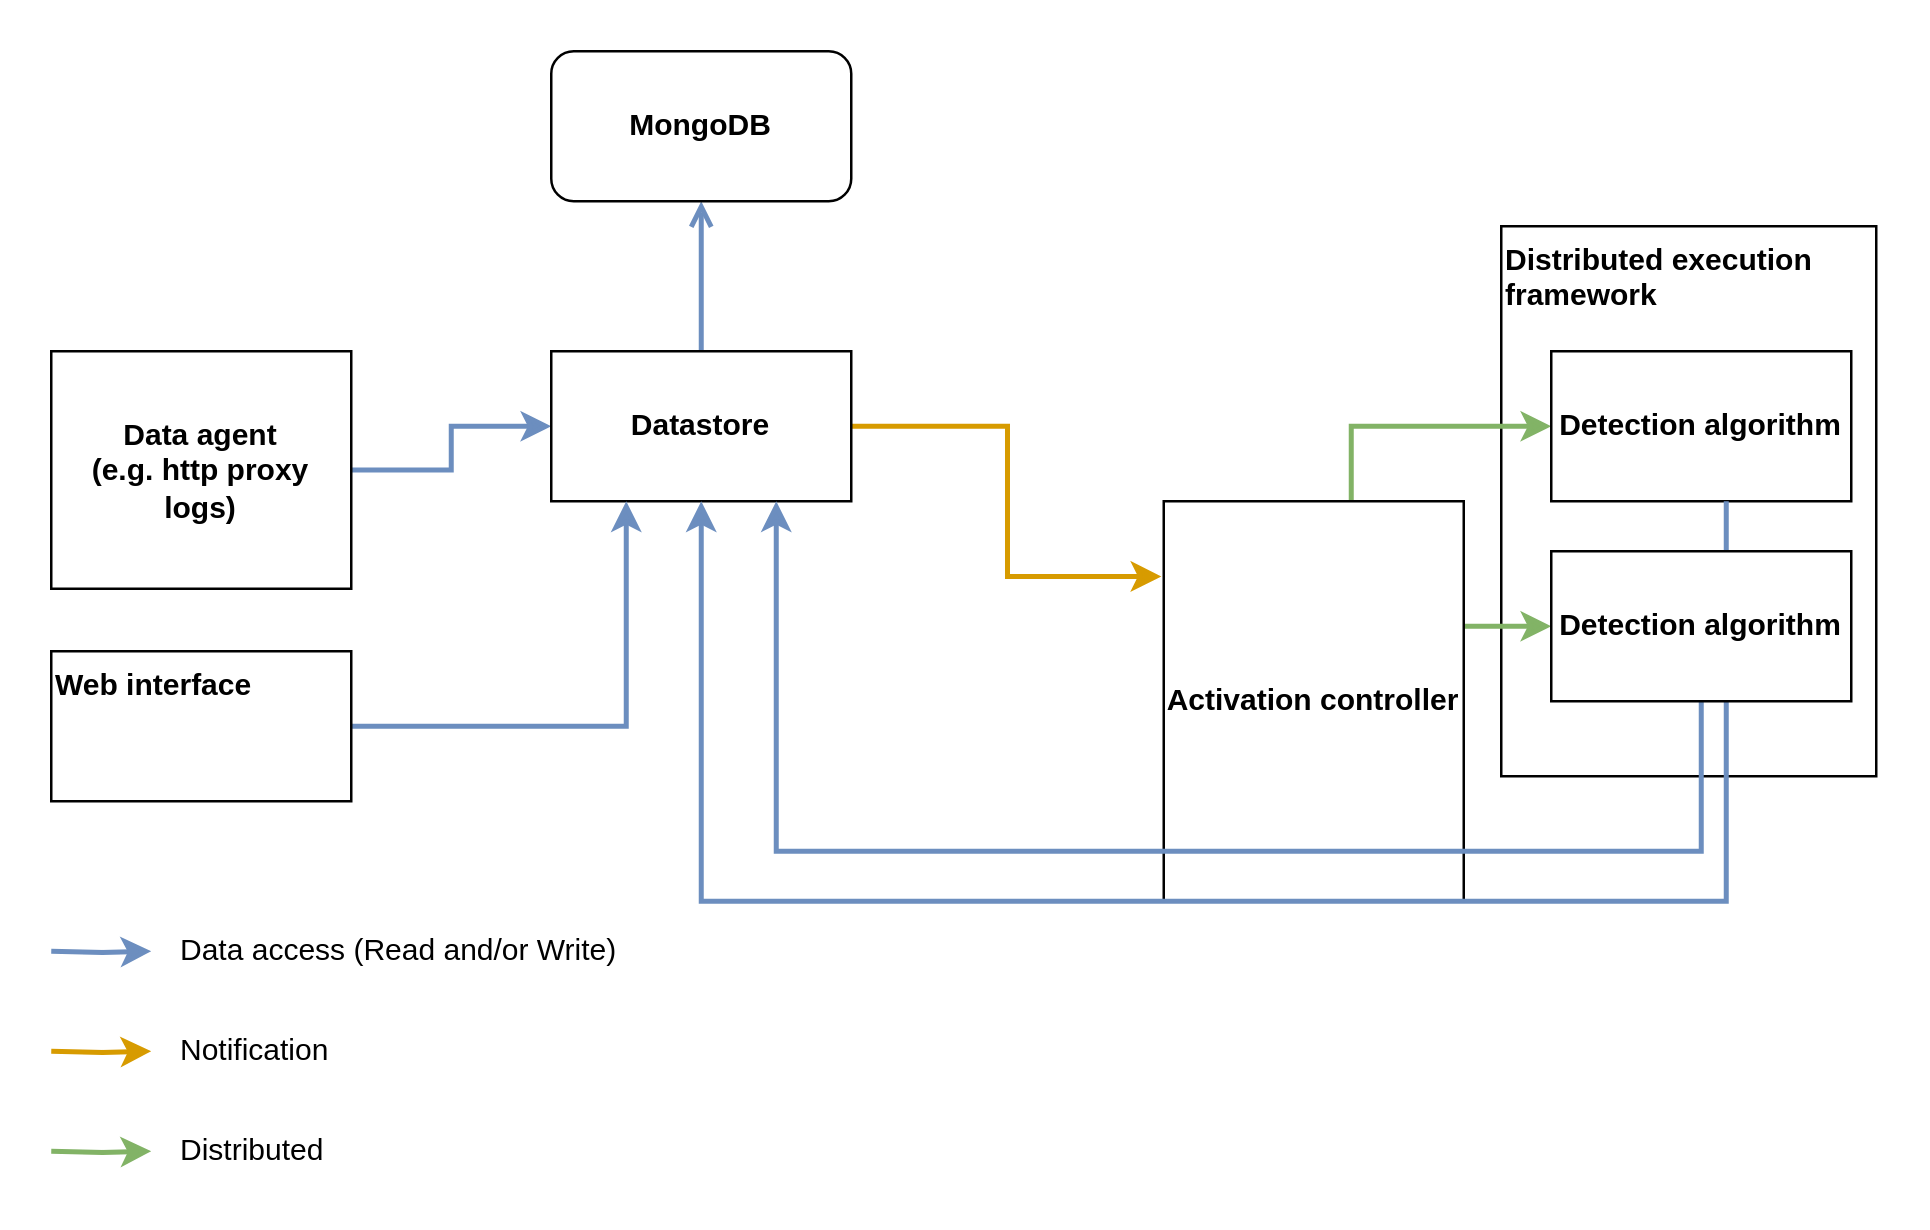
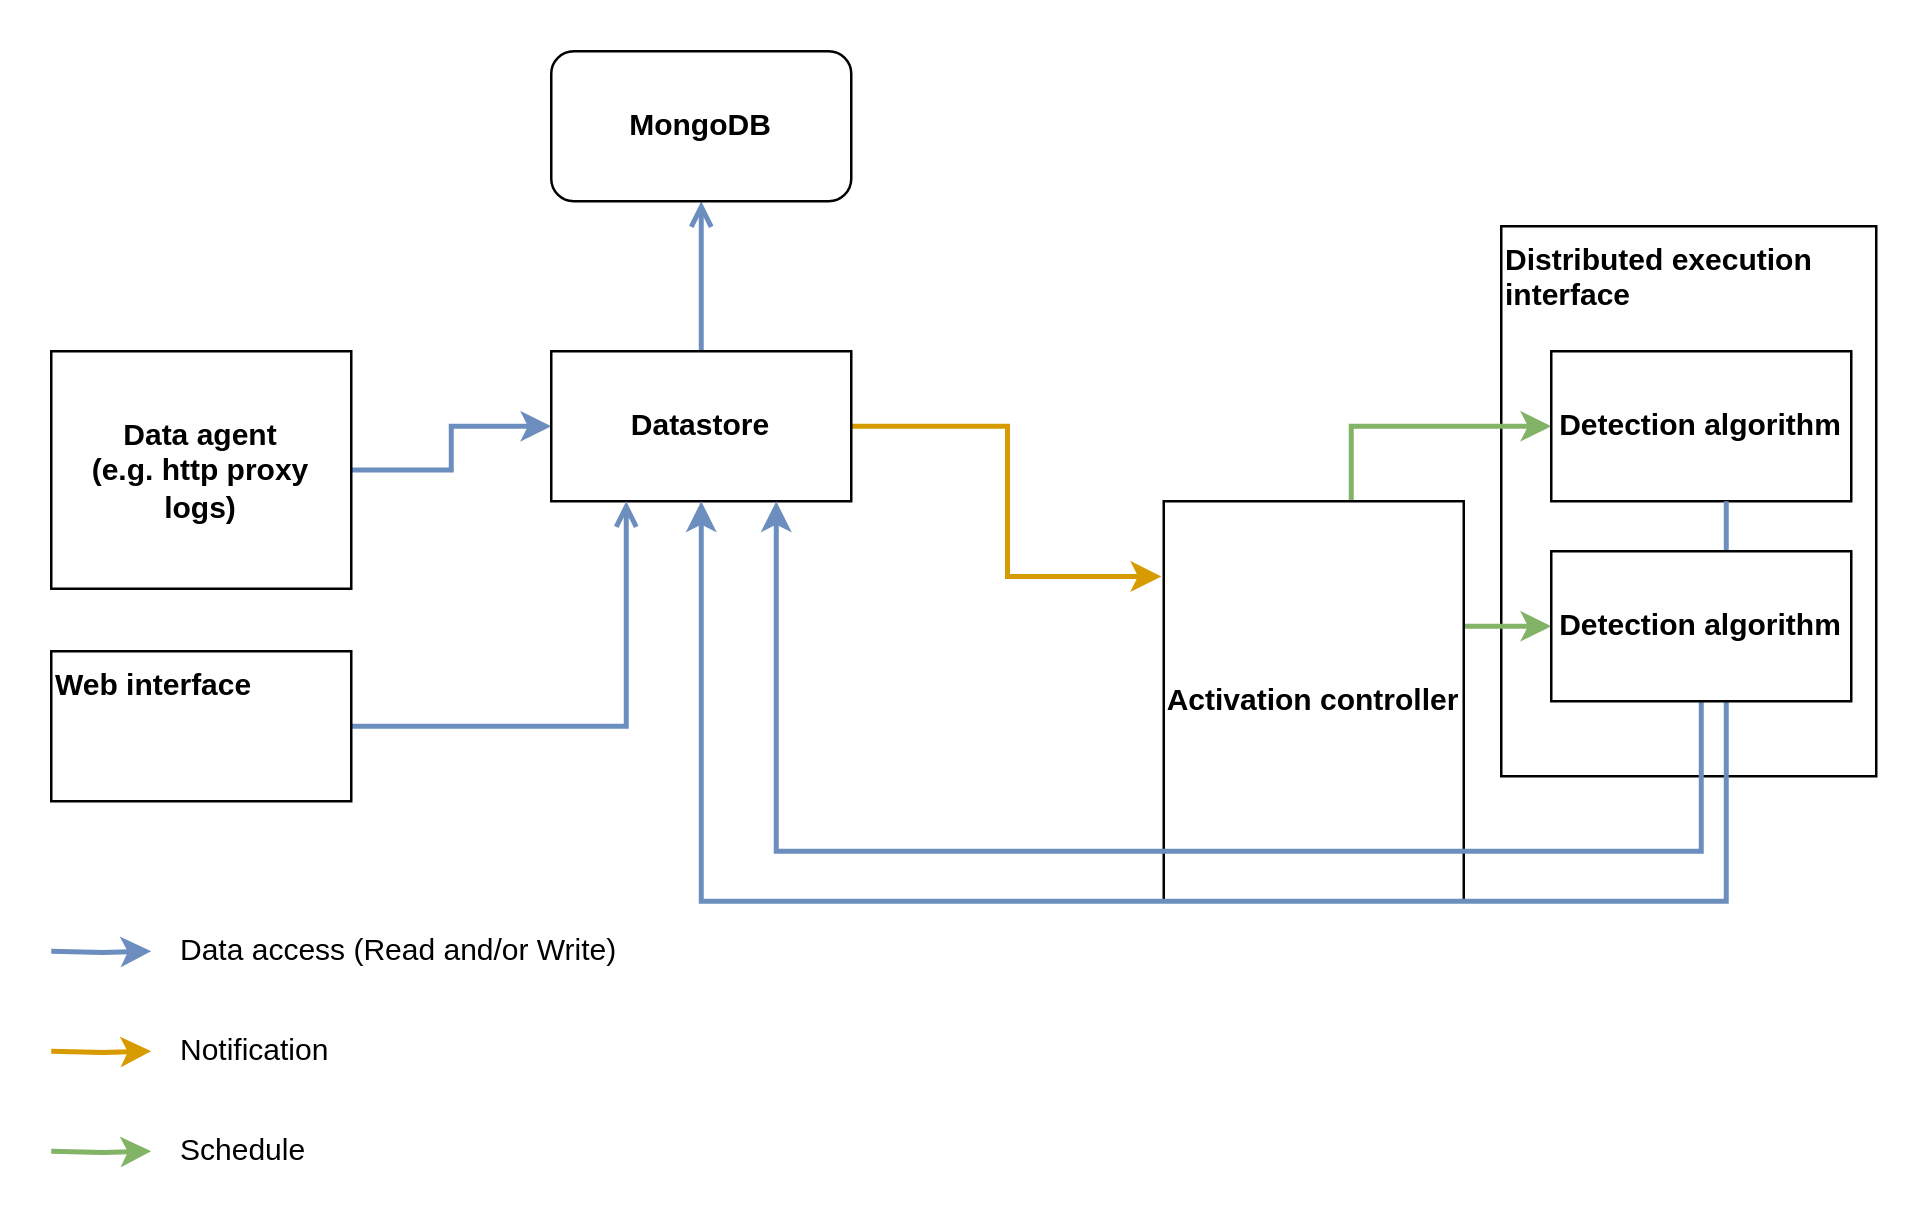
(1691, 280) -> (1691, 280)
(626, 525) -> (626, 521)
(266, 1151) -> (245, 1151)
